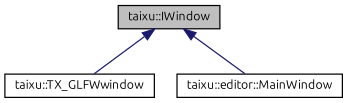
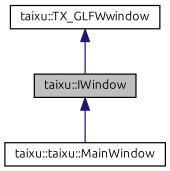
(119, 55) -> (85, 58)
(260, 86) -> (85, 154)
